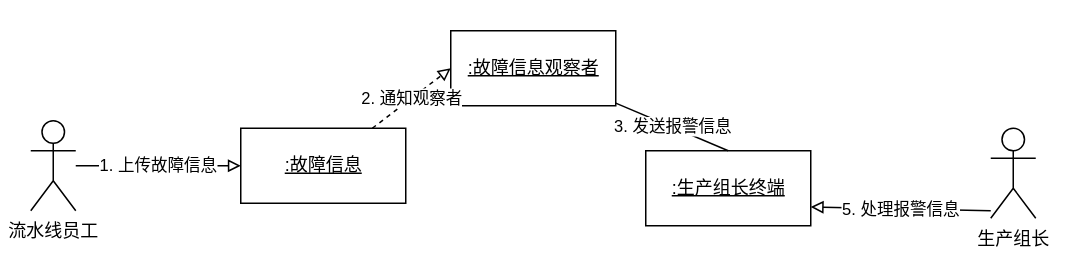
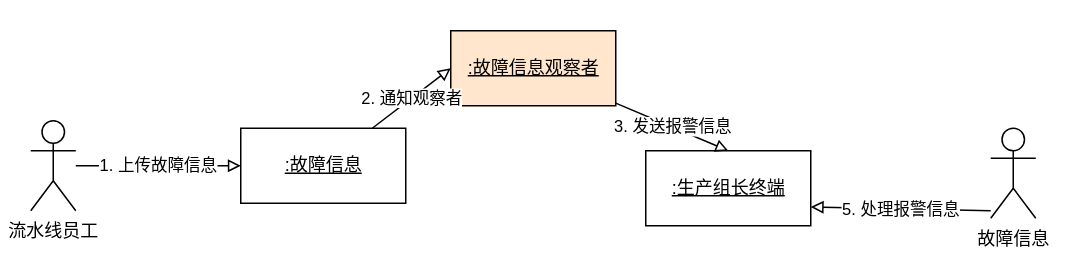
(533, 68) -> (533, 68)
(387, 117) -> (387, 117)
(721, 148) -> (715, 145)
(1014, 240) -> (1014, 240)
